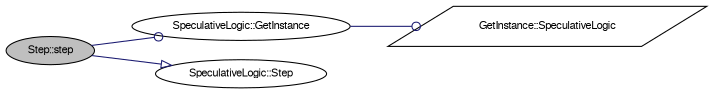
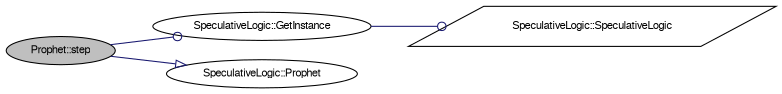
(547, 26) -> (592, 26)
(50, 51) -> (61, 51)
(241, 74) -> (262, 74)
